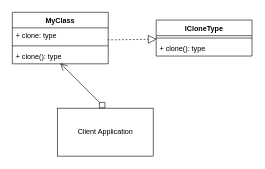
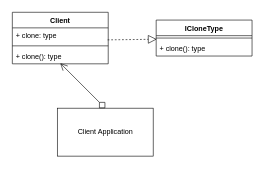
(60, 20) -> (60, 20)
